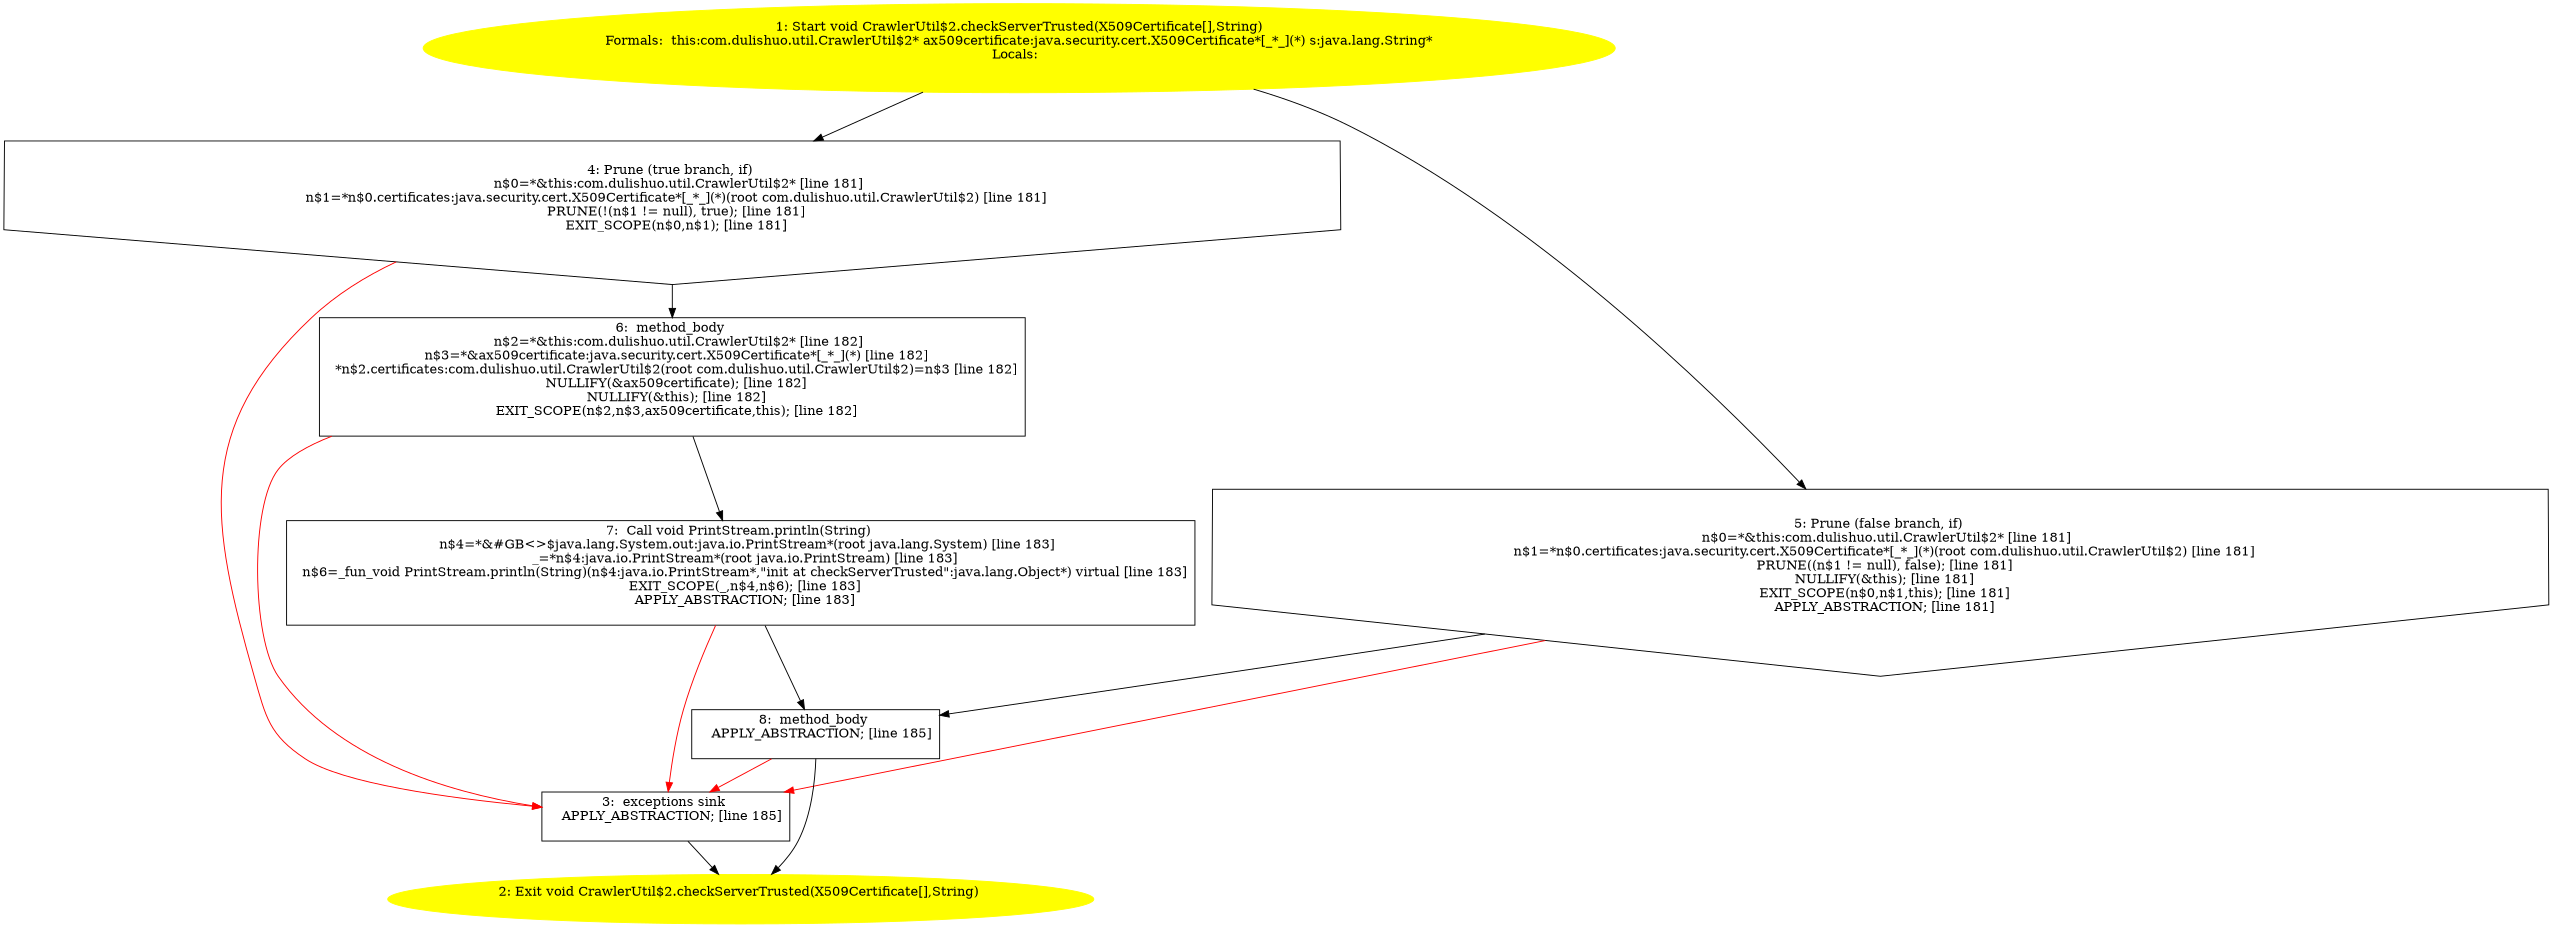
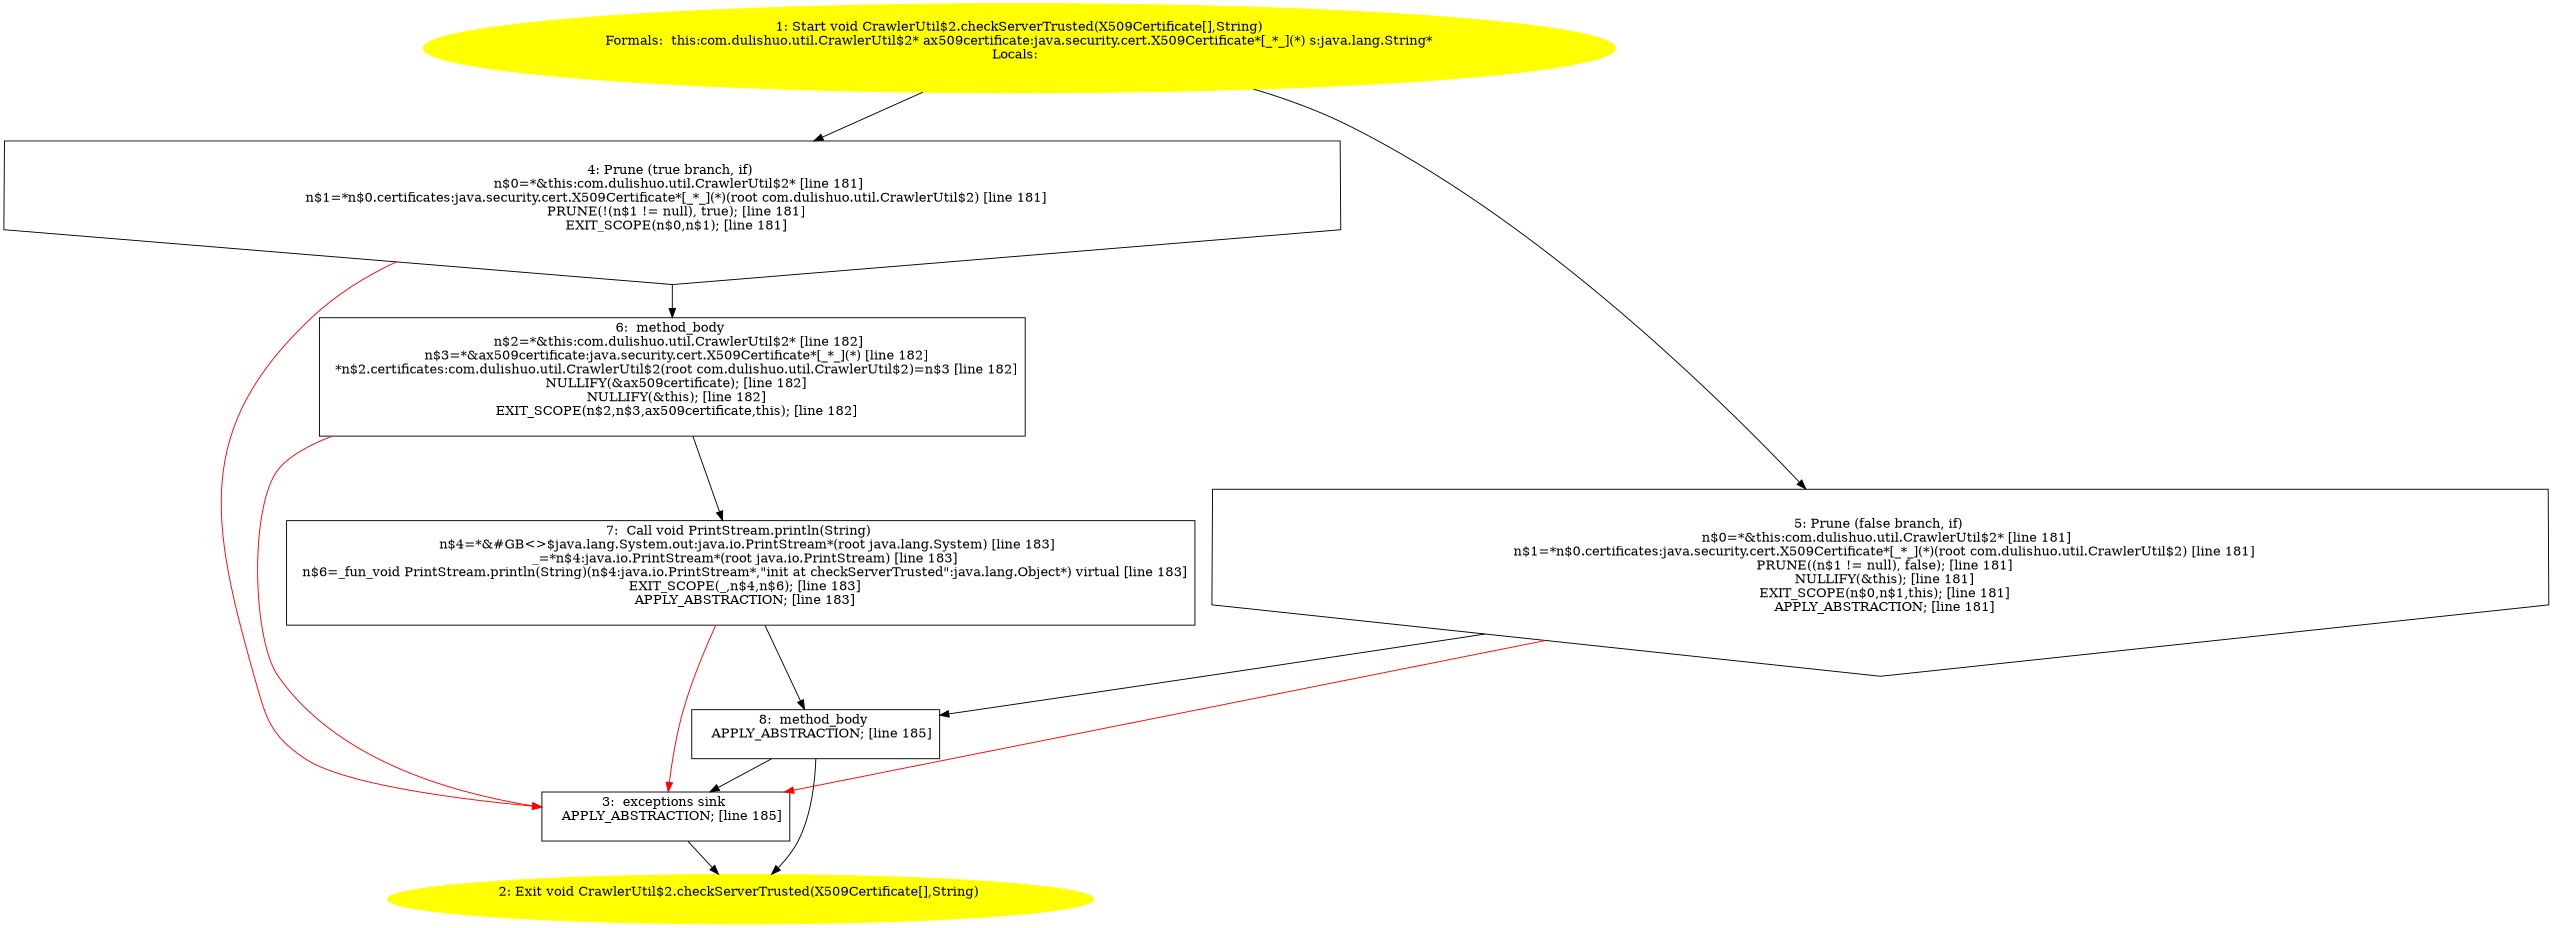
(745, 773) -> (745, 773)
